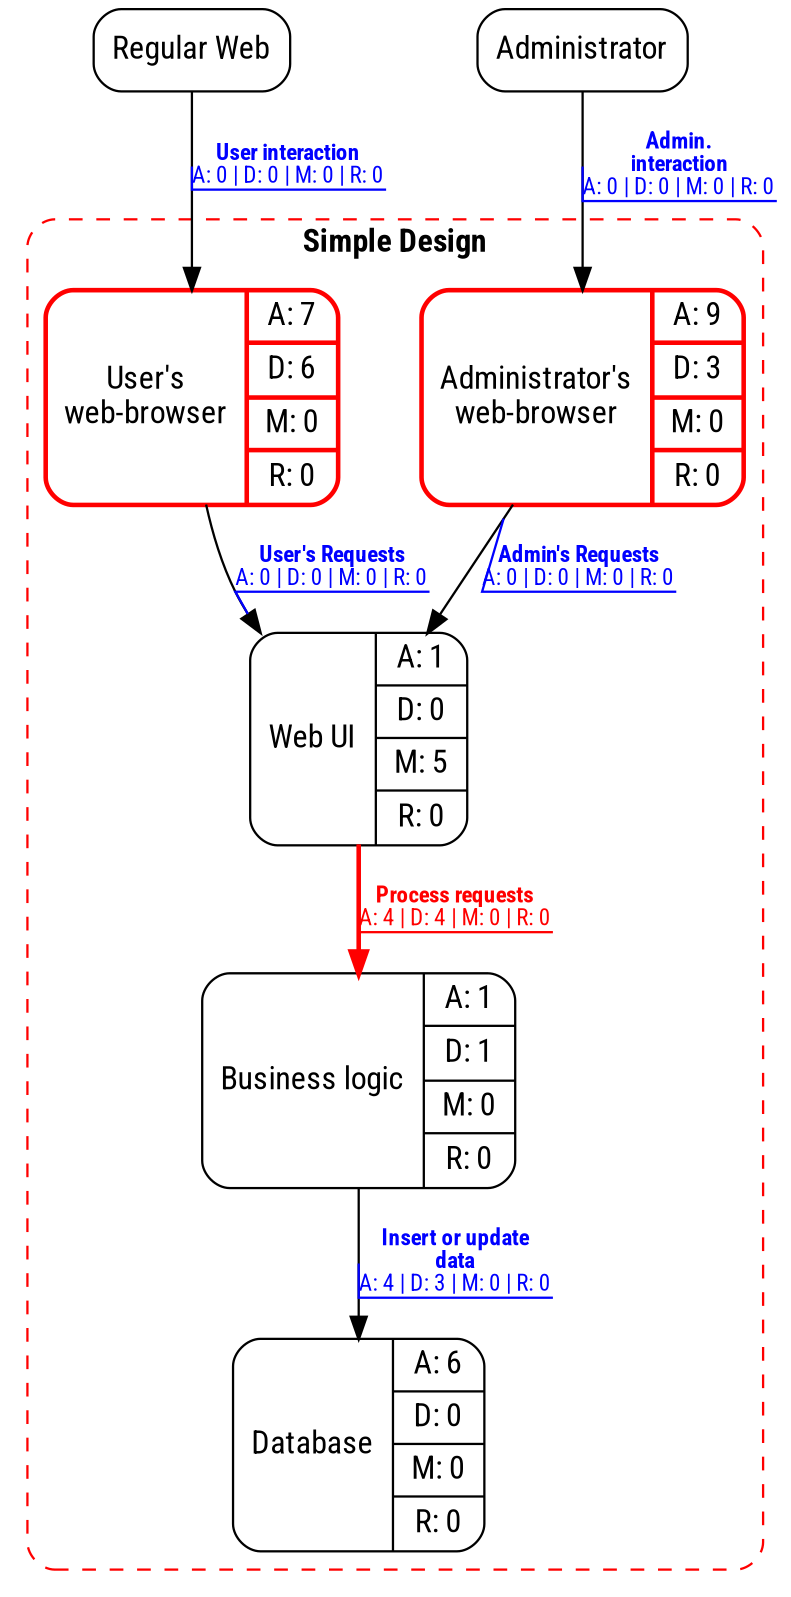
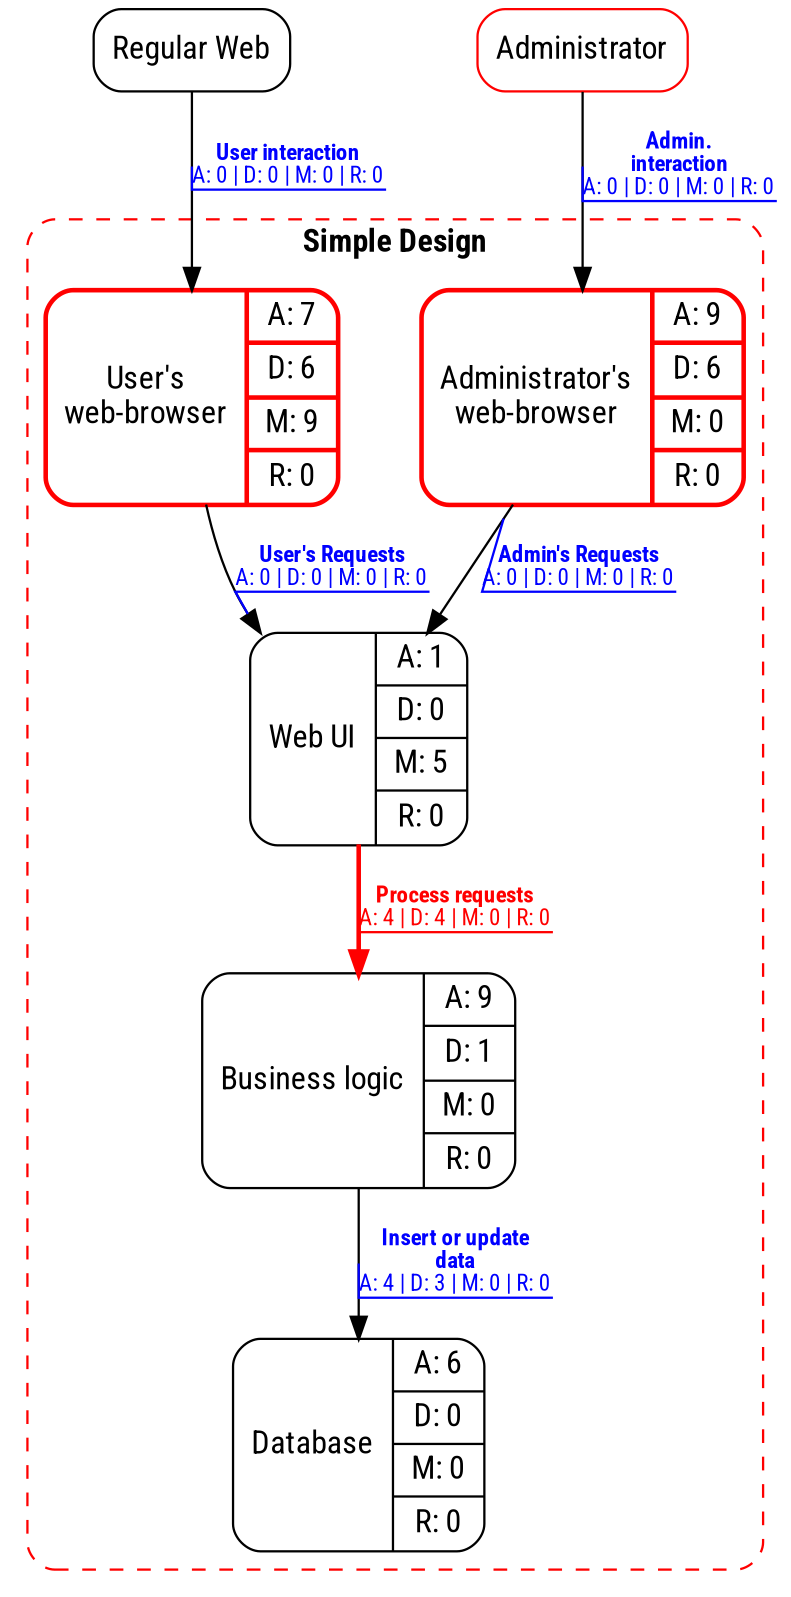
(583, 50) -> (583, 50)
(698, 369) -> (698, 369)
(292, 423) -> (292, 423)
(470, 998) -> (470, 998)
